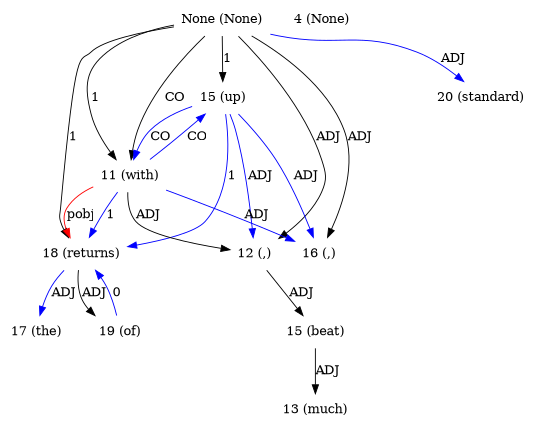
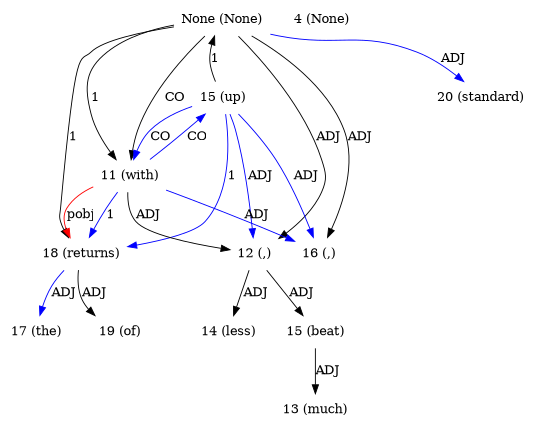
(222, 54) -> (210, 63)
(111, 296) -> none
none -> (228, 332)
